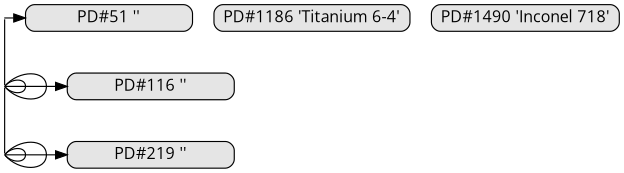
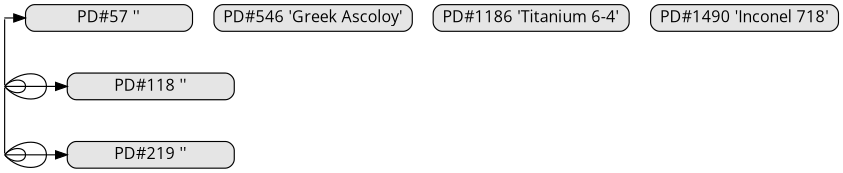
(109, 18) -> (109, 18)
none -> (313, 18)
(151, 86) -> (151, 86)
